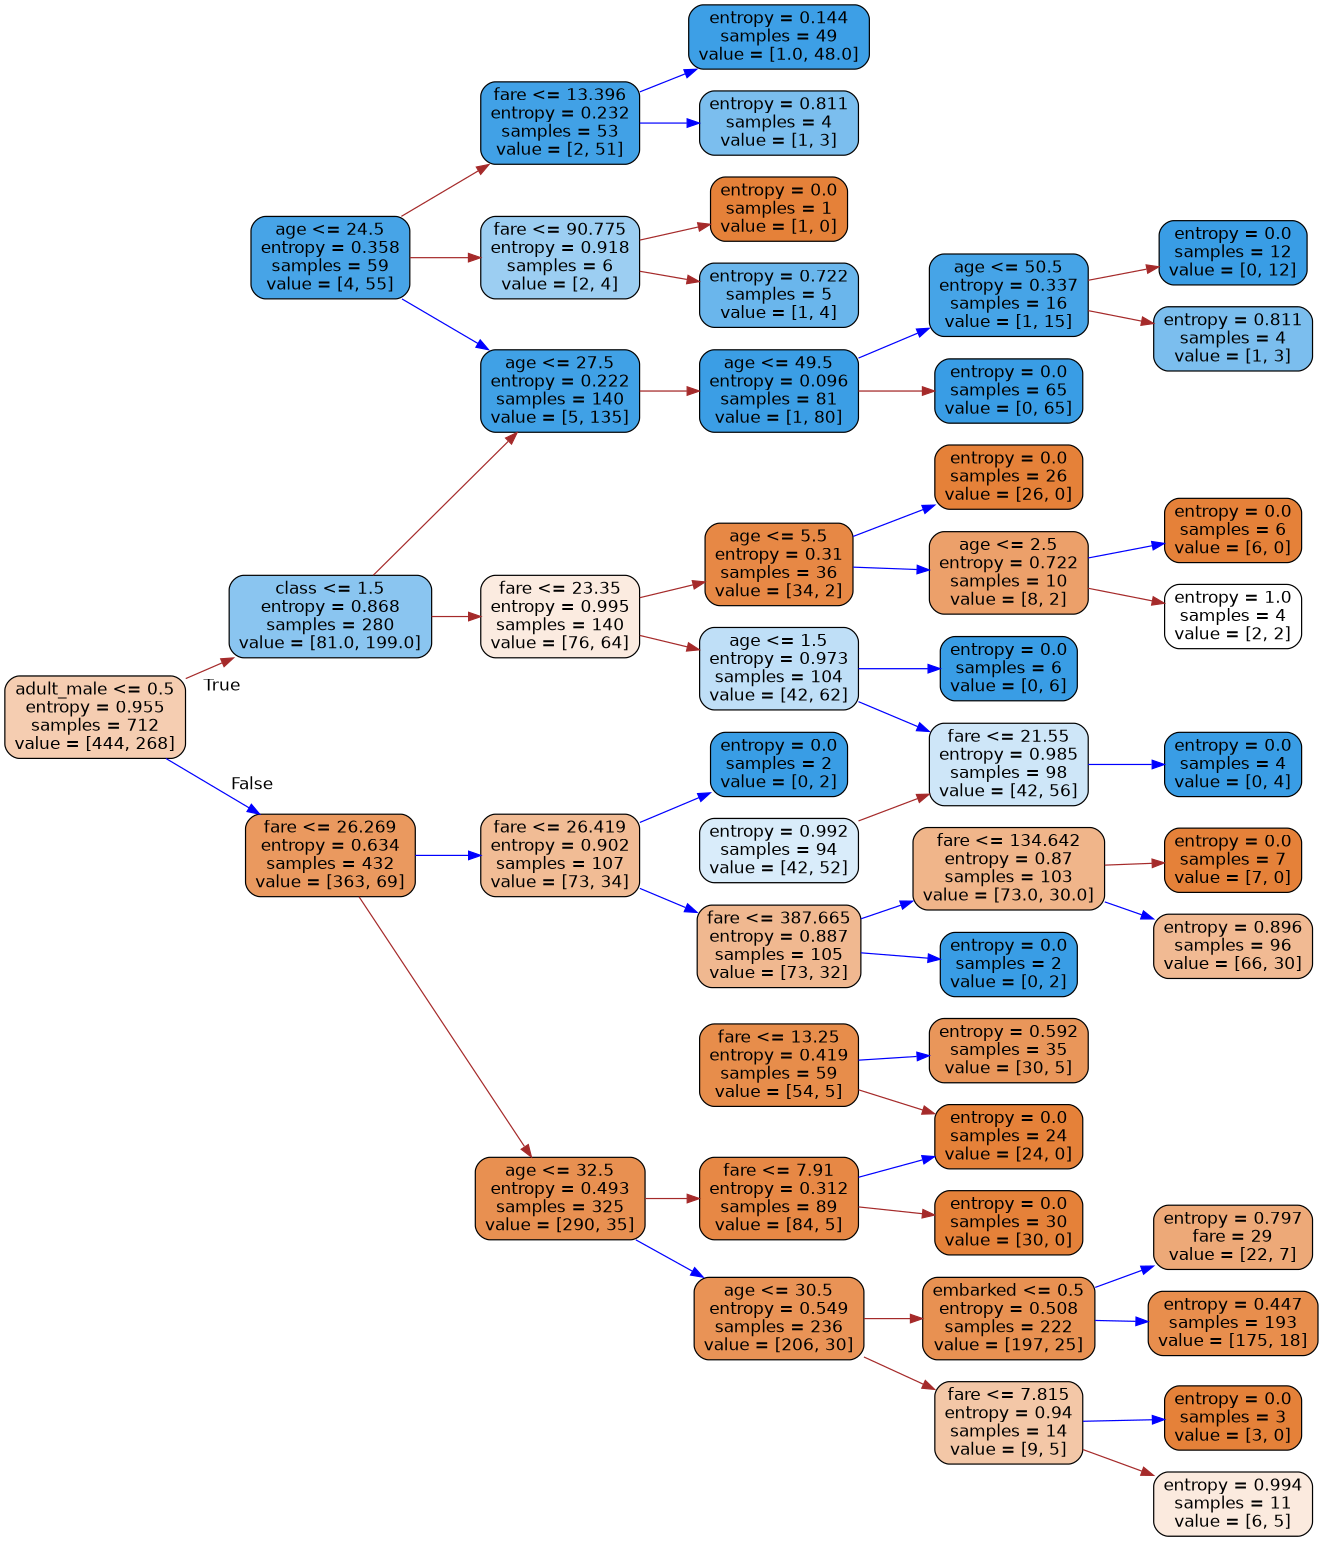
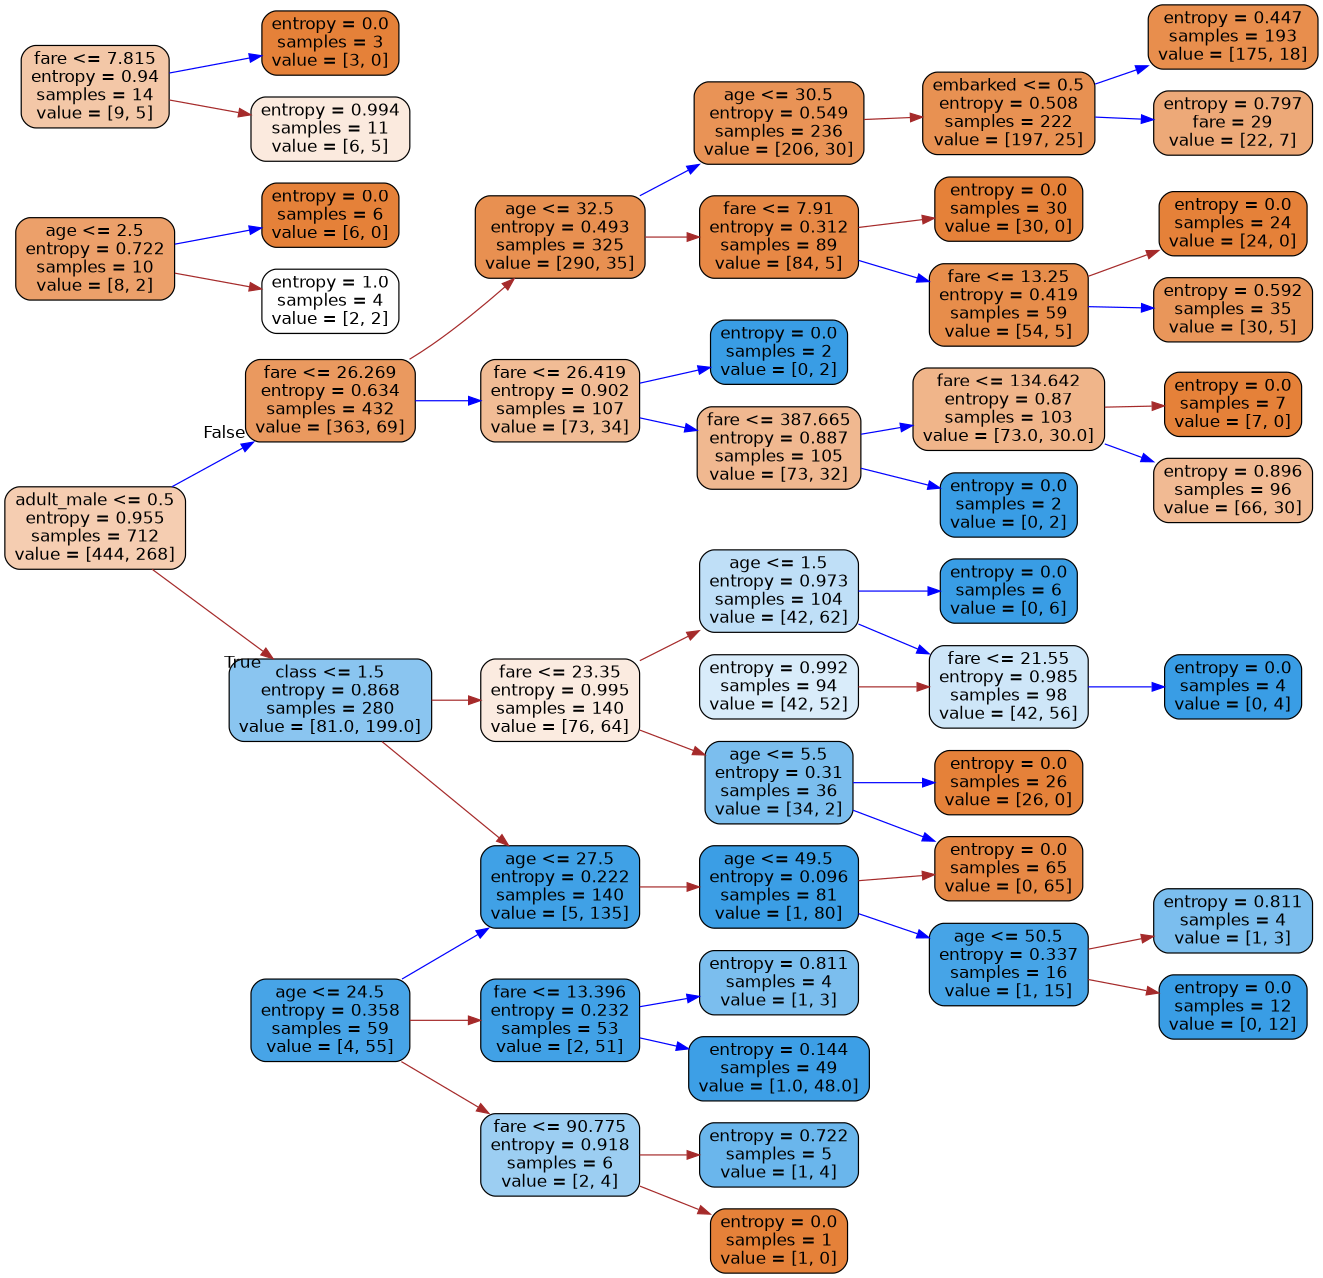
(1009, 391) -> (1009, 869)
(779, 564) -> (779, 783)
(885, 568) -> (888, 824)
(890, 1169) -> (888, 269)
(894, 1371) -> none
